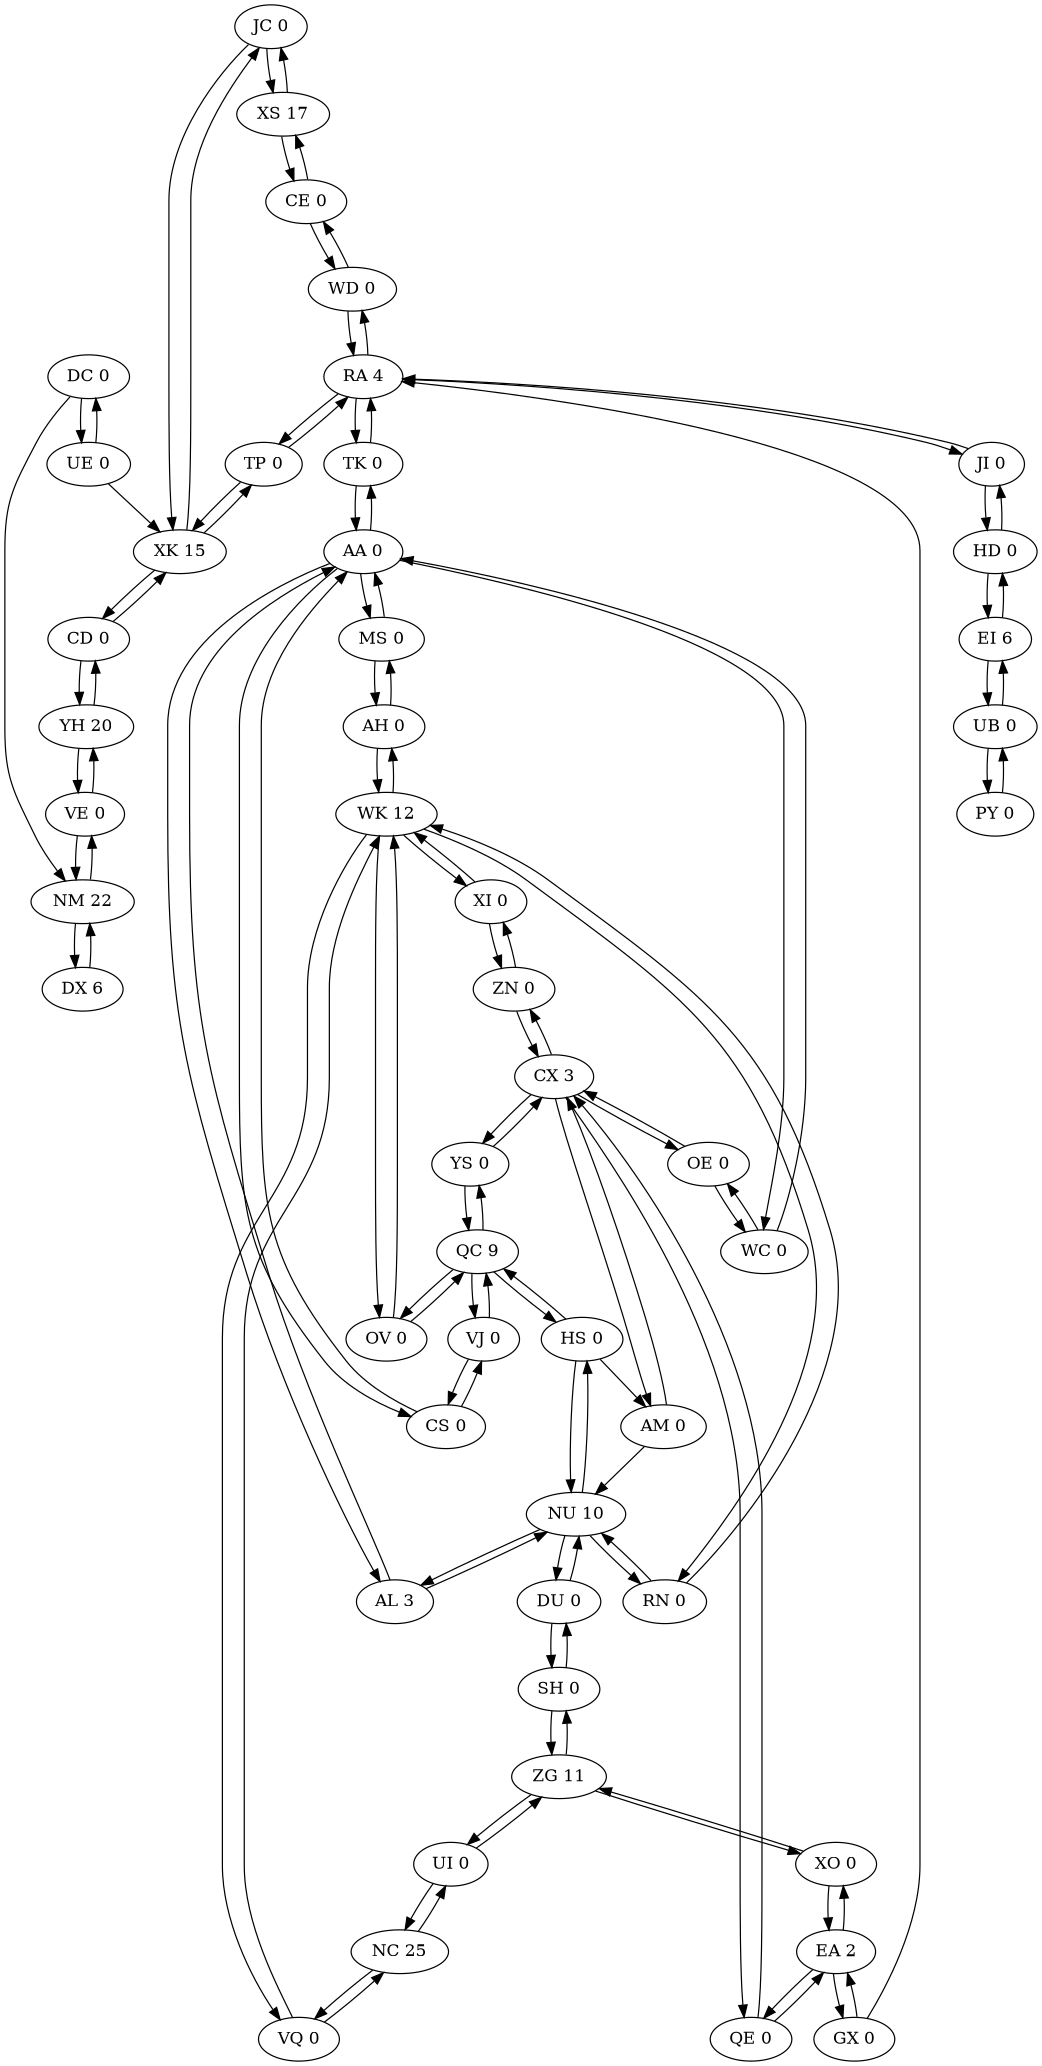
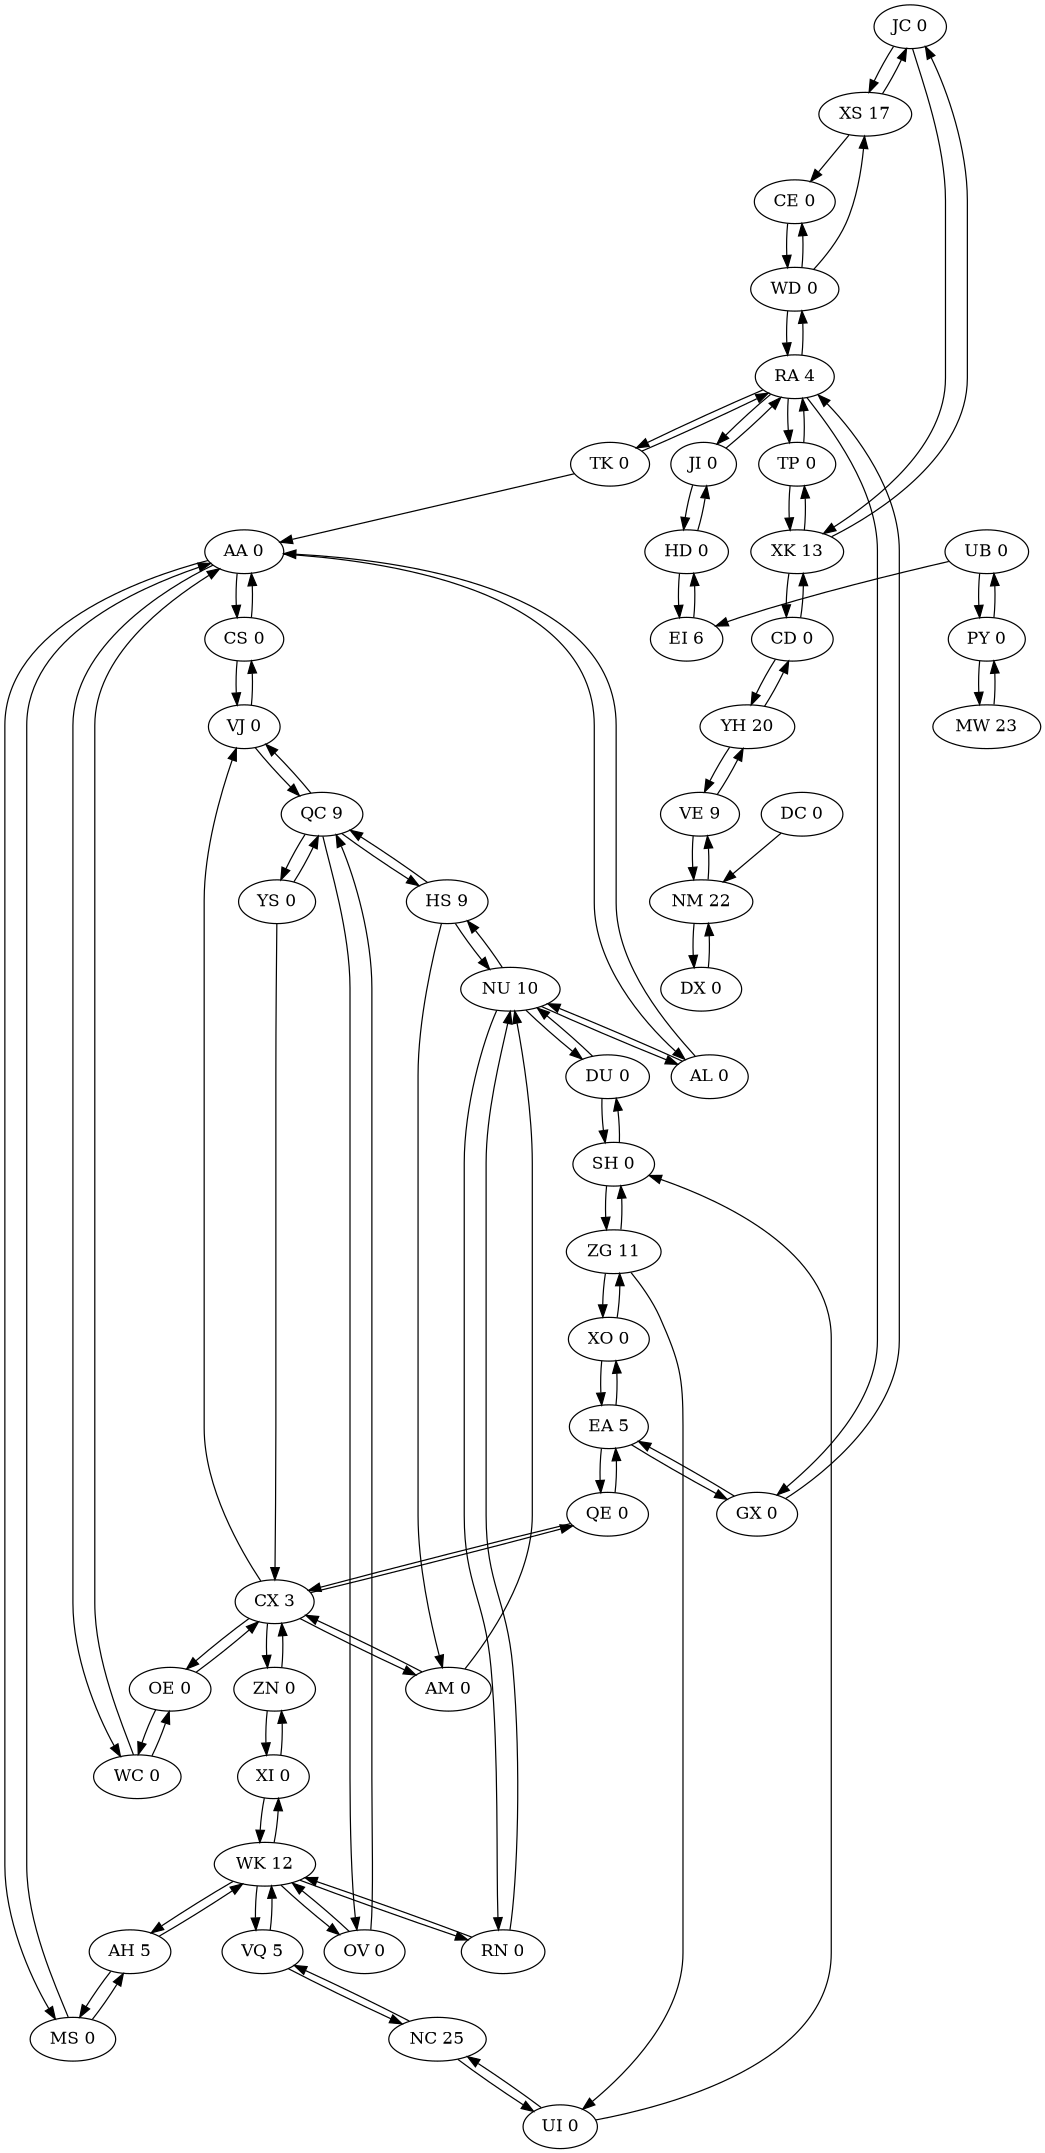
(304, 163) -> (850, 214)
(89, 464) -> none
(371, 514) -> none
(180, 552) -> (797, 552)
(987, 677) -> none
(384, 727) -> (130, 1952)
none -> (987, 727)
(85, 814) -> (700, 814)
none -> (877, 949)
(83, 989) -> (701, 989)
(511, 1114) -> (204, 1175)
(582, 1339) -> (447, 902)
(395, 1602) -> (710, 1077)
(505, 1827) -> (831, 1677)
(836, 1952) -> (609, 1427)
(299, 2039) -> (262, 1952)
